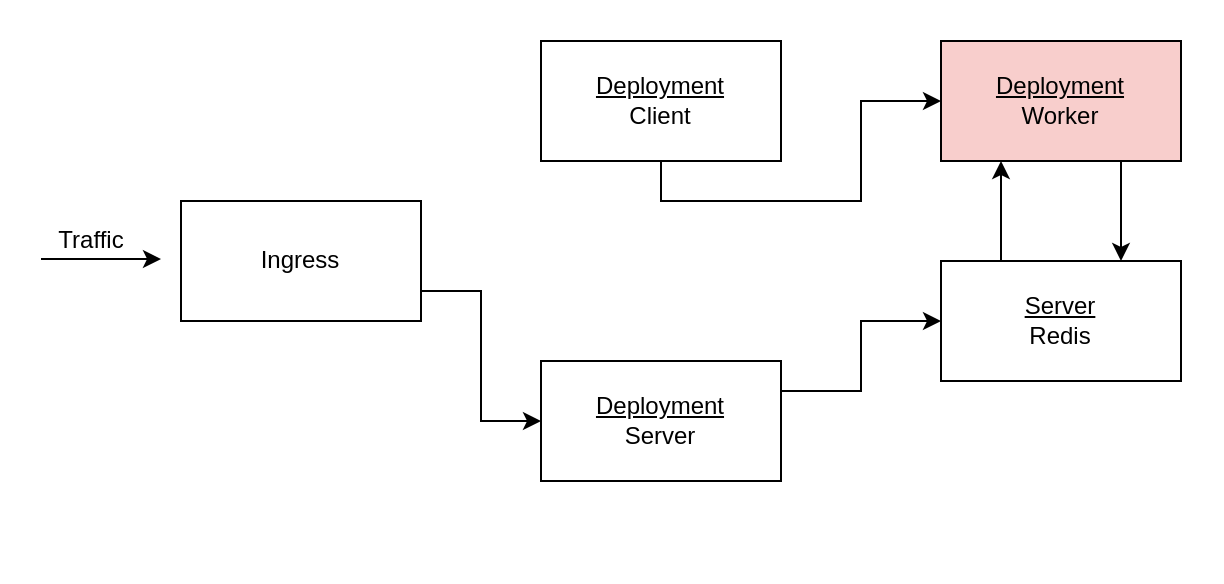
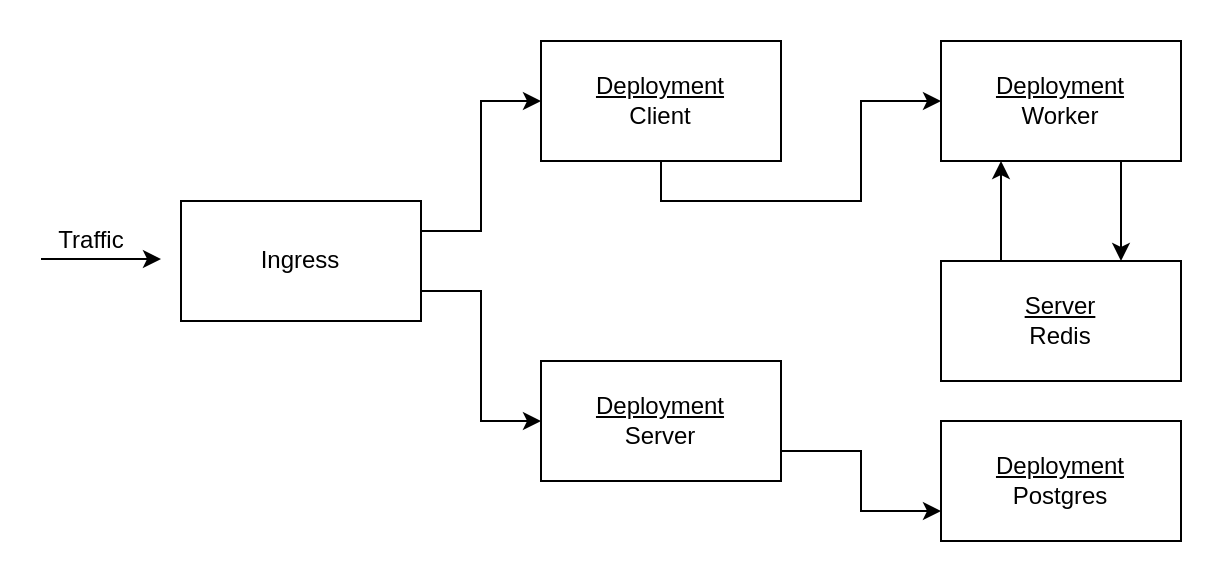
(1061, 101) -> (1061, 101)
none -> (481, 173)
(861, 363) -> none
none -> (861, 474)
none -> (1061, 481)
